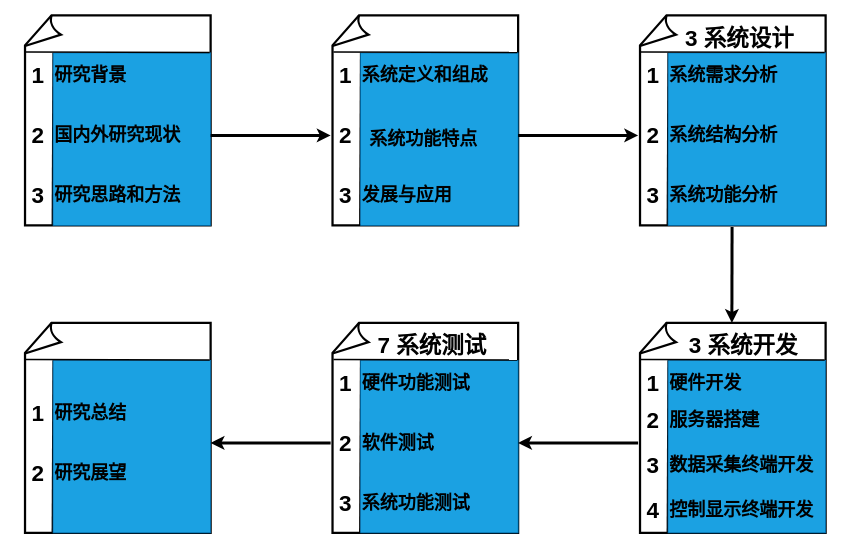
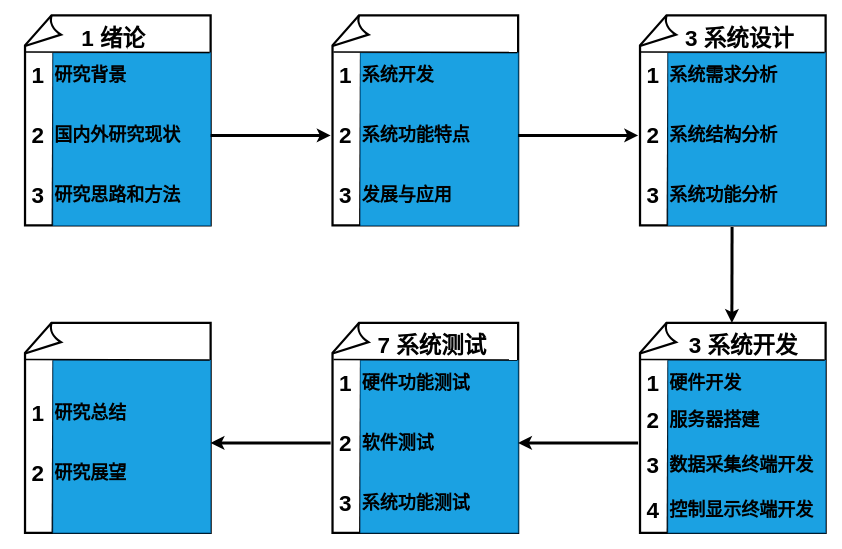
none -> (113, 38)
(393, 75) -> (380, 75)
(439, 139) -> (432, 135)
